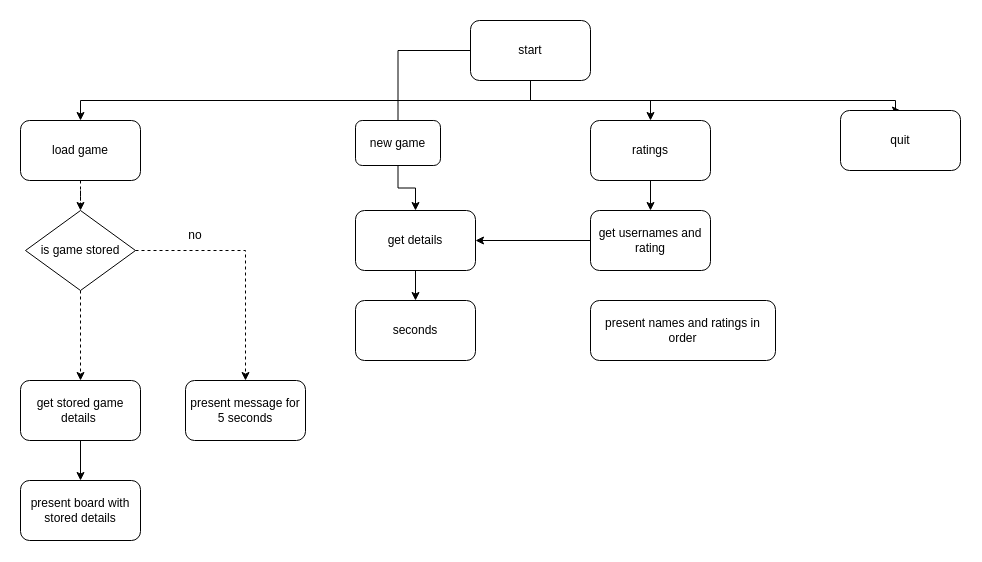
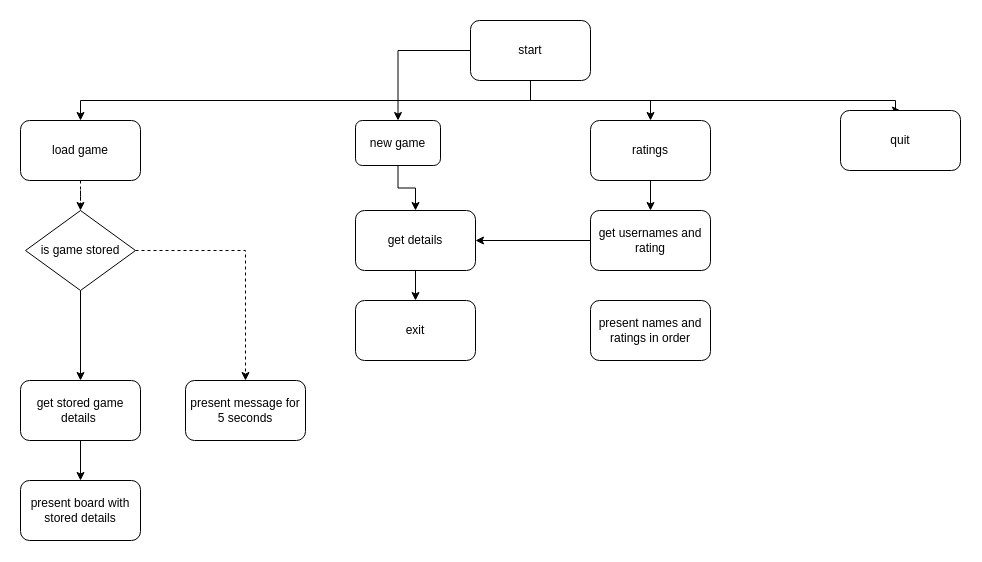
(398, 114) -> (398, 112)
(196, 236) -> none
(416, 331) -> (416, 331)
(683, 331) -> (651, 331)
(81, 333) -> (81, 333)
